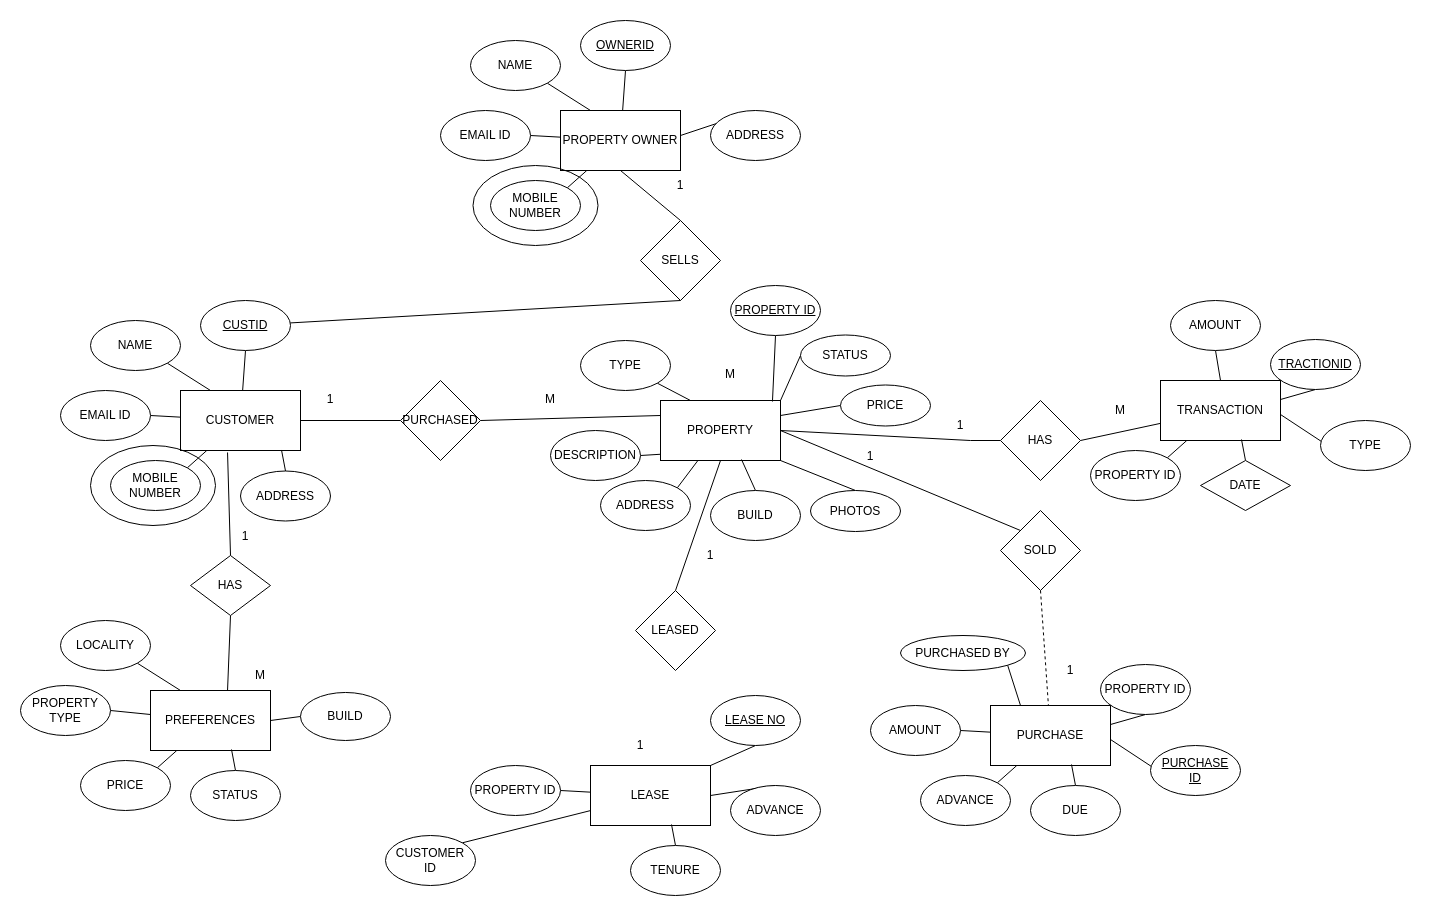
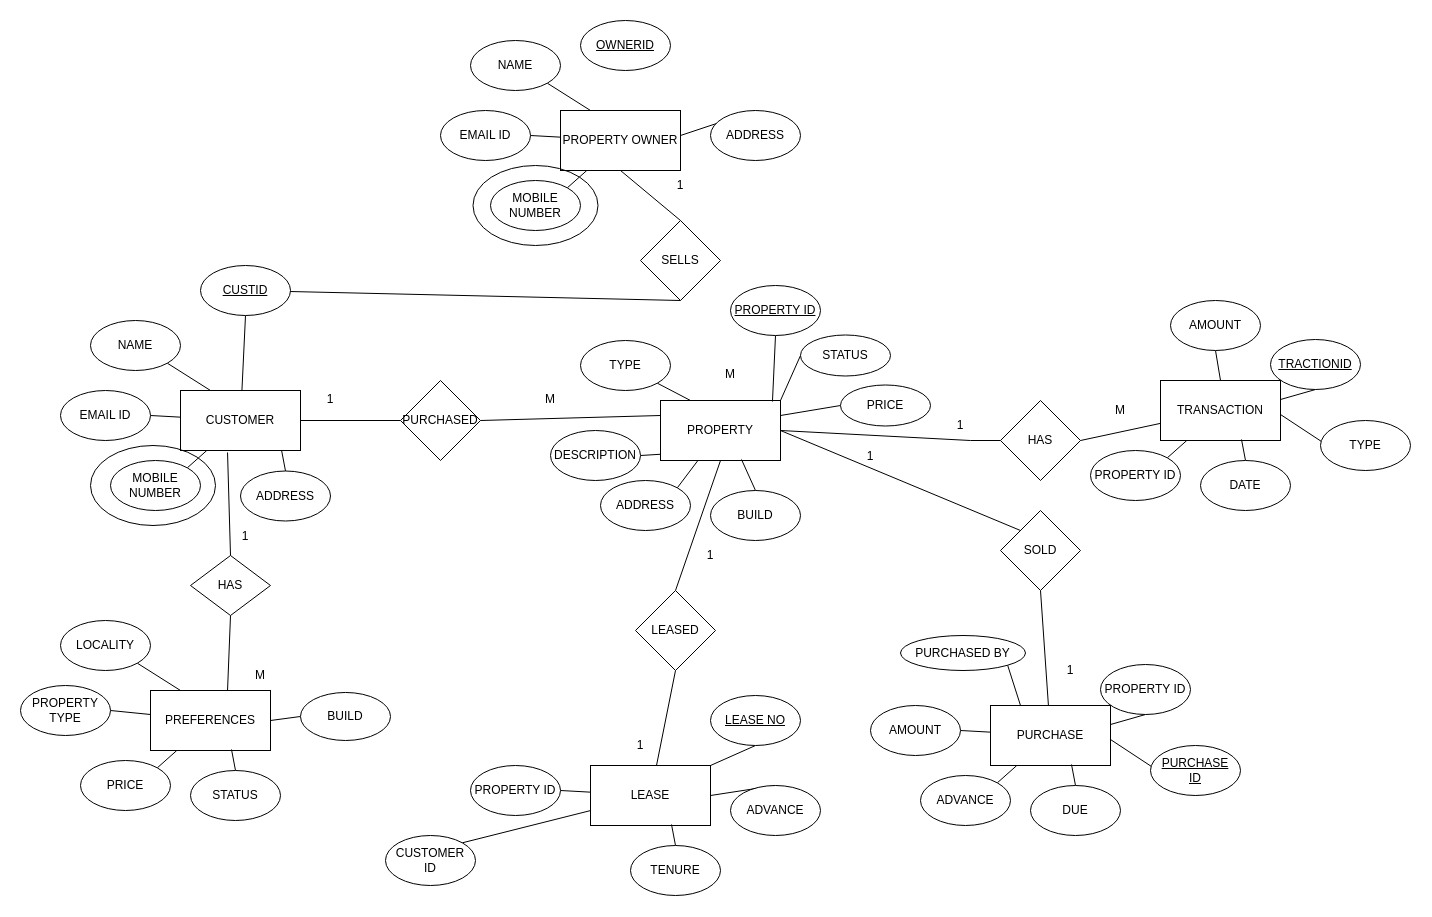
(624, 91) -> none
(246, 326) -> (246, 291)
(818, 476) -> none
(1246, 486) -> (1246, 486)
(856, 511) -> none
(1044, 648) -> (1044, 648)
none -> (666, 718)
